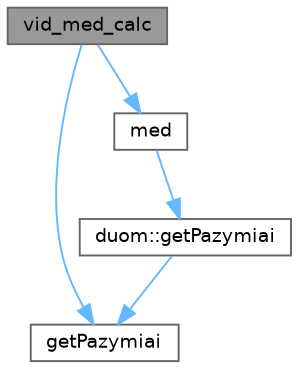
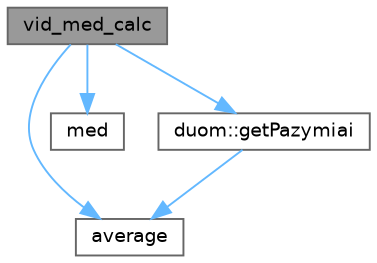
(165, 175) -> (167, 74)
(105, 343) -> (130, 237)
